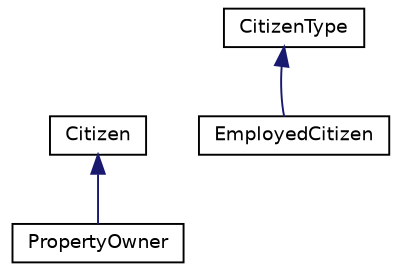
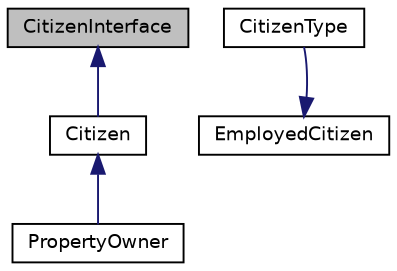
none -> (98, 28)
(281, 92) -> (307, 72)
